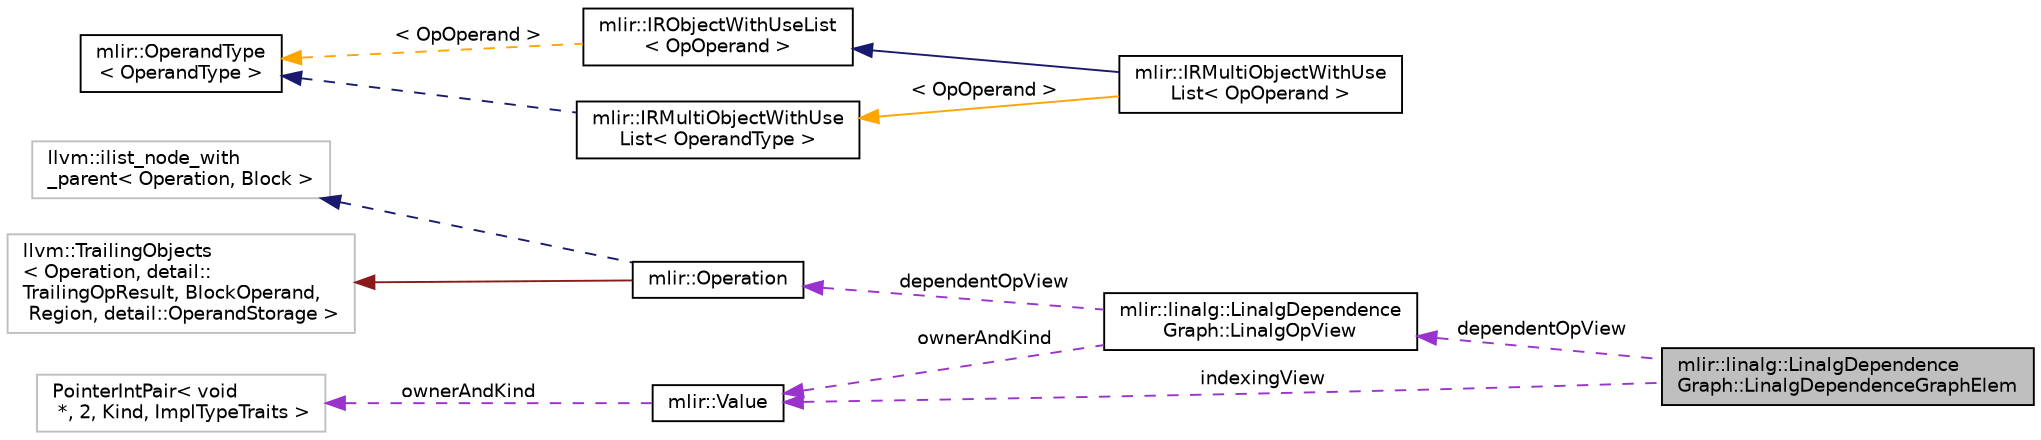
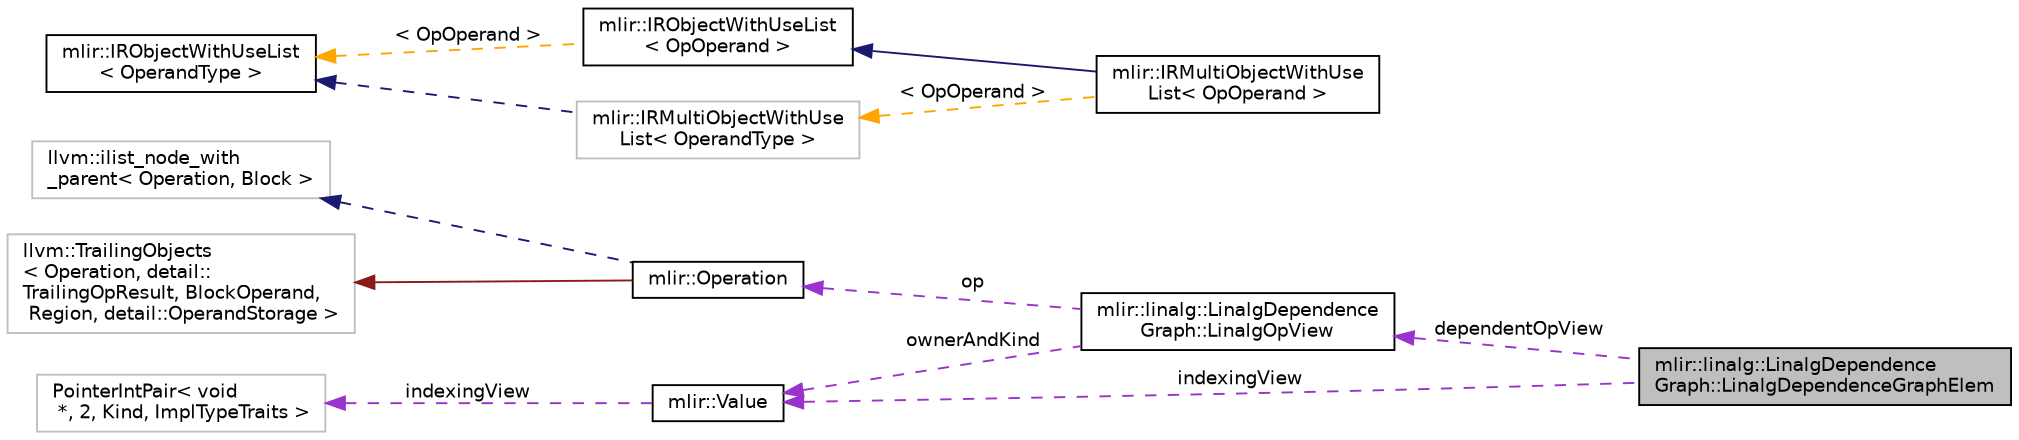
(181, 64) -> (181, 64)
(999, 106) -> (988, 106)
(718, 130) -> (718, 130)
(982, 283) -> (970, 283)
(466, 393) -> (466, 393)
